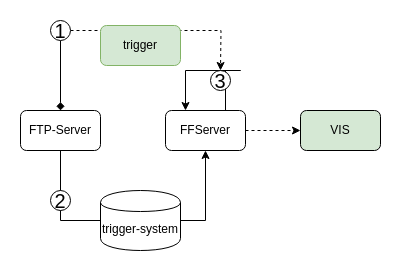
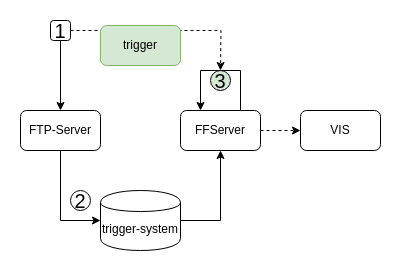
(61, 31) -> (61, 31)
(221, 81) -> (221, 81)
(61, 102) -> (61, 102)
(206, 131) -> (221, 131)
(341, 131) -> (341, 131)
(61, 201) -> (81, 201)
(95, 221) -> (92, 221)
